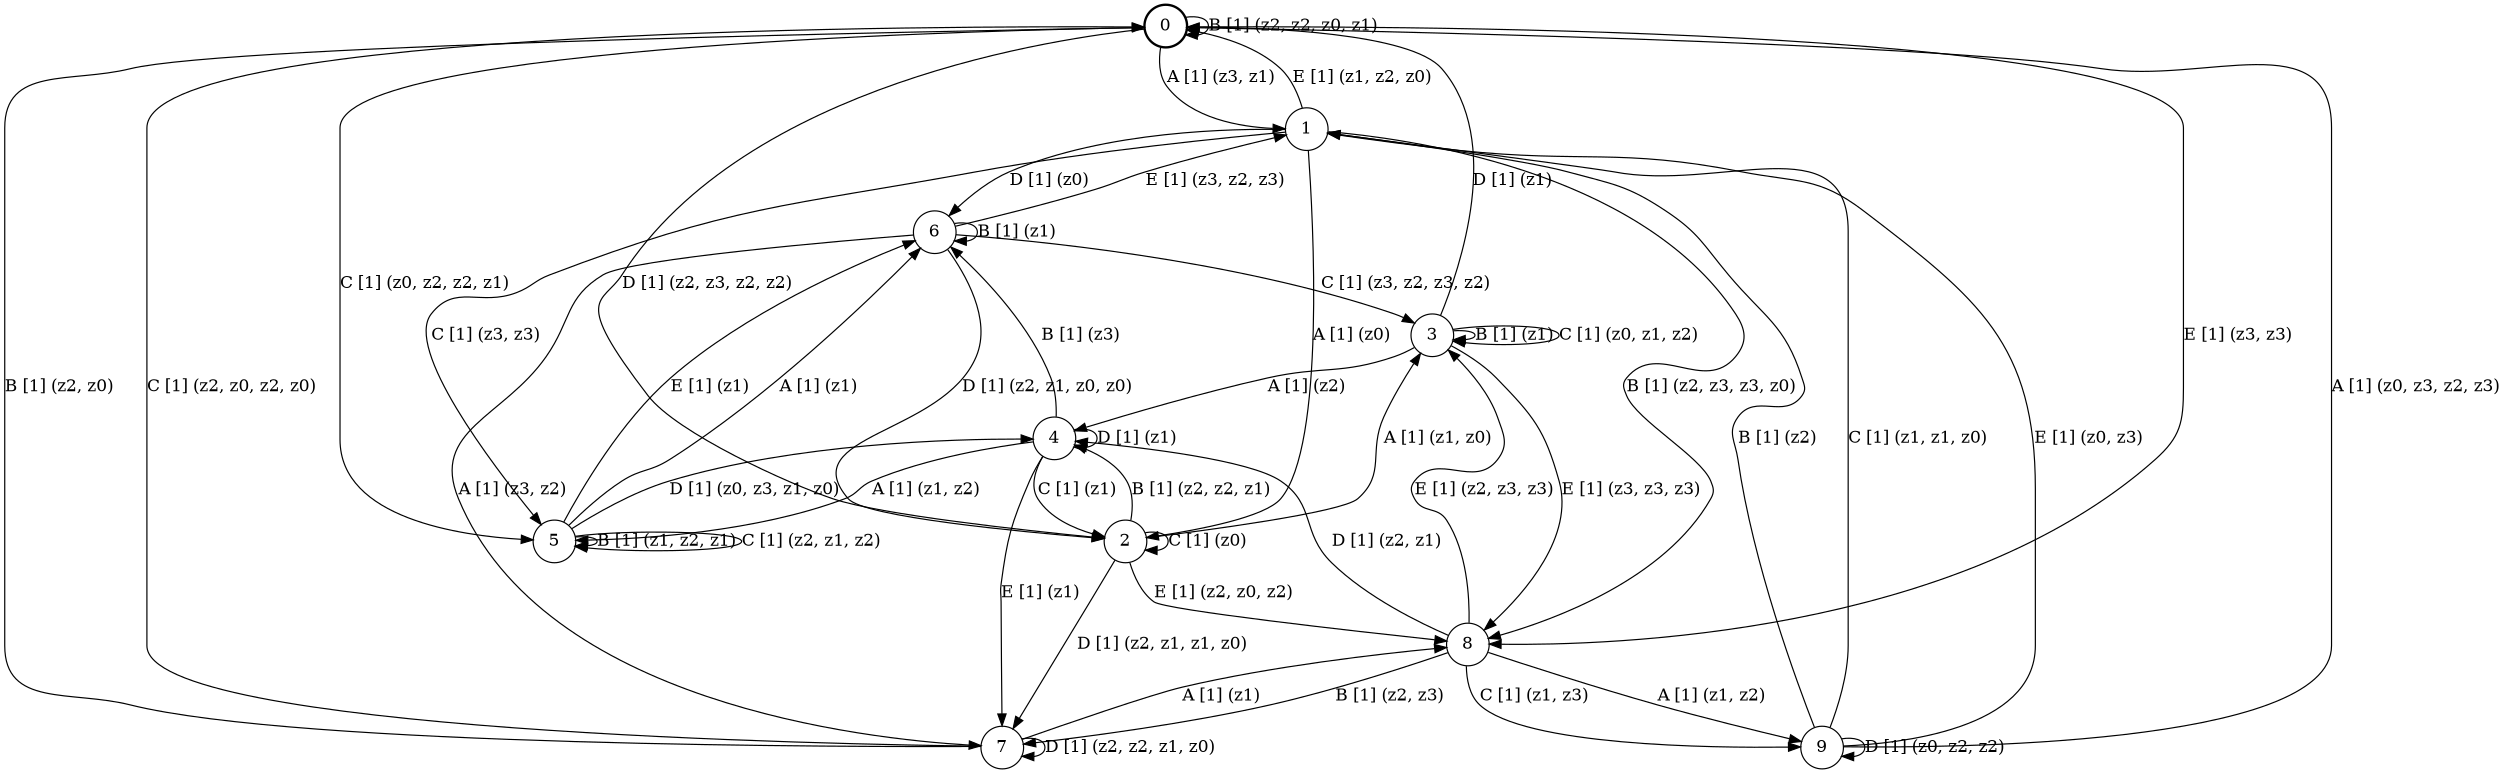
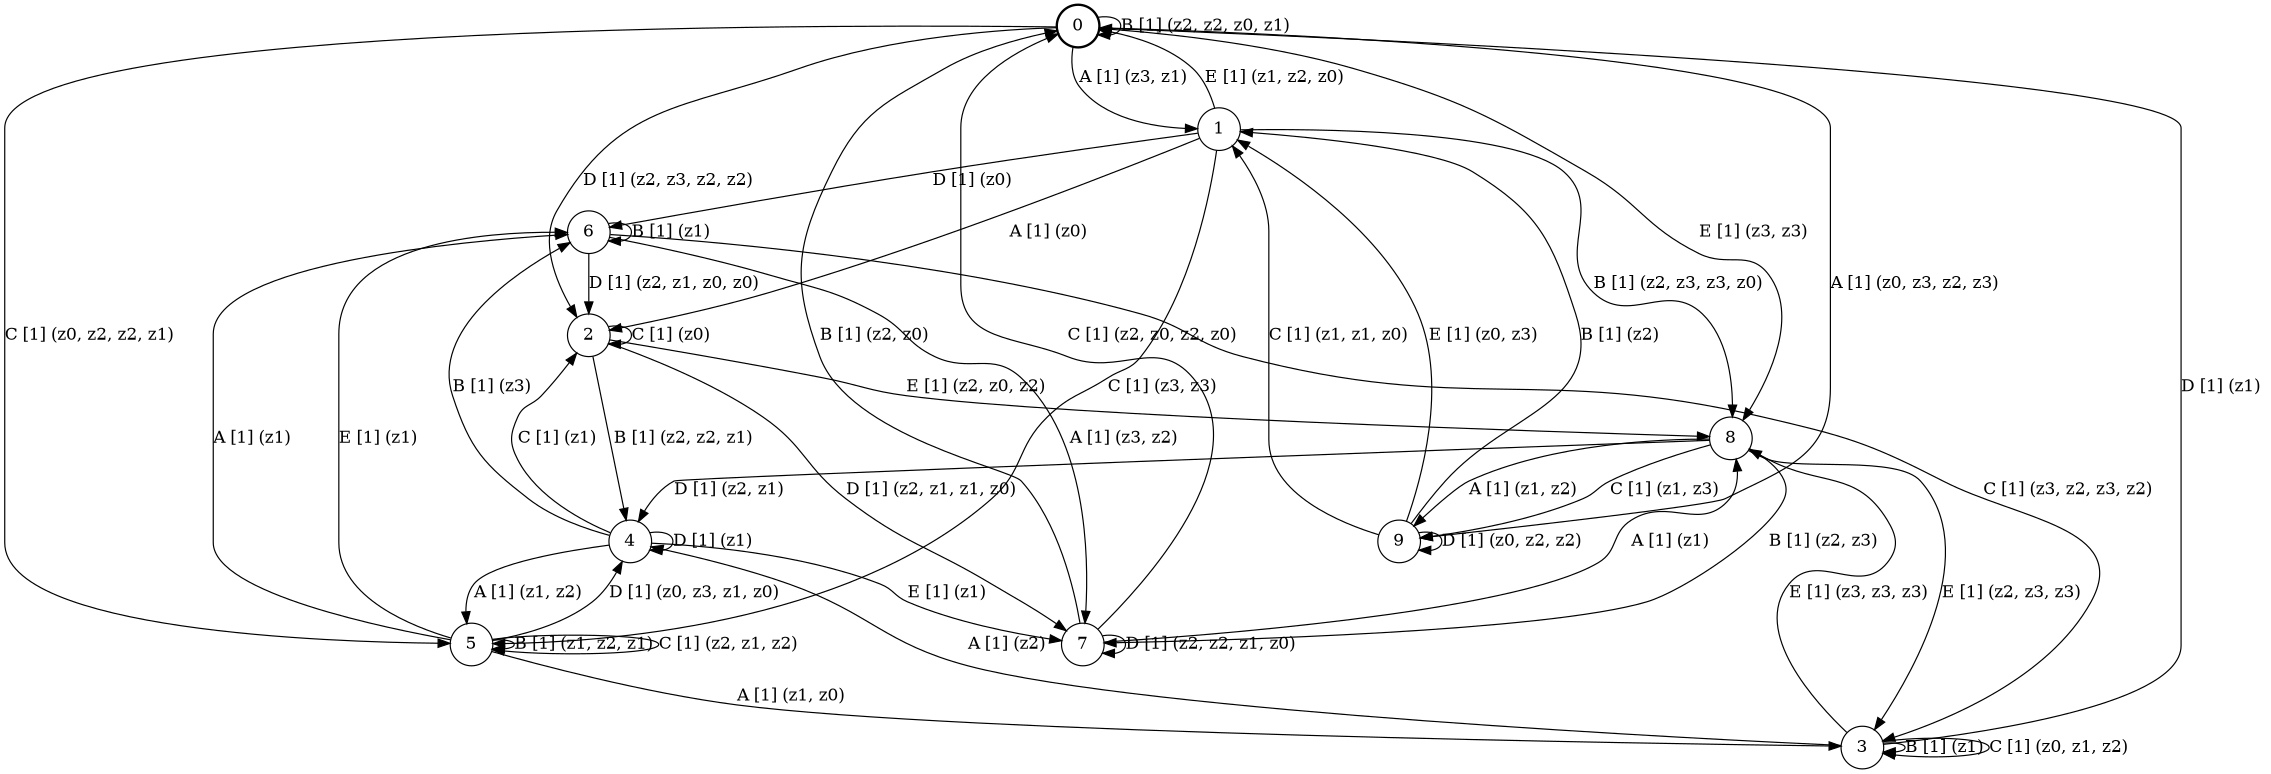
(2301, 73) -> (1821, 118)
(1115, 183) -> none
(1327, 509) -> (1157, 730)
